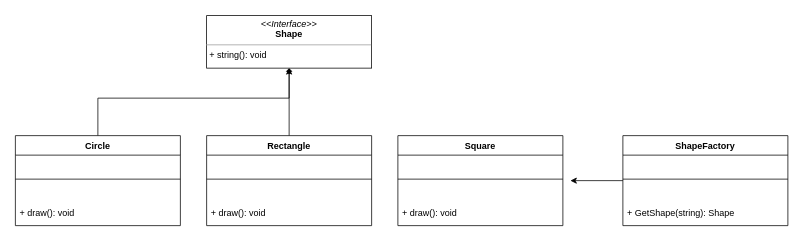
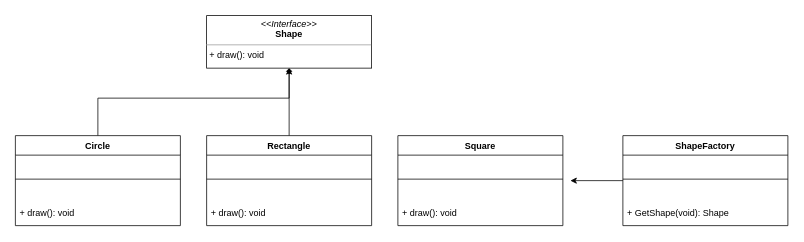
(241, 32) -> (239, 32)
(685, 213) -> (680, 213)
